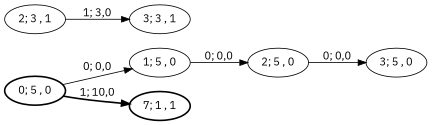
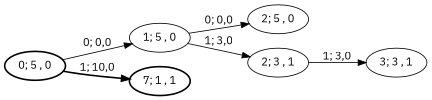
none -> (215, 49)
(396, 63) -> none
